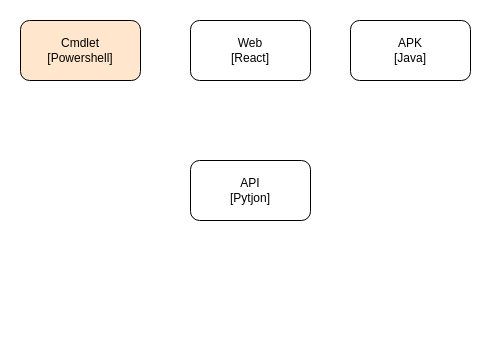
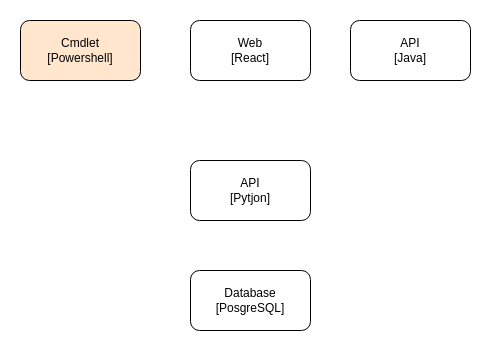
(411, 51) -> (411, 51)
none -> (251, 301)
